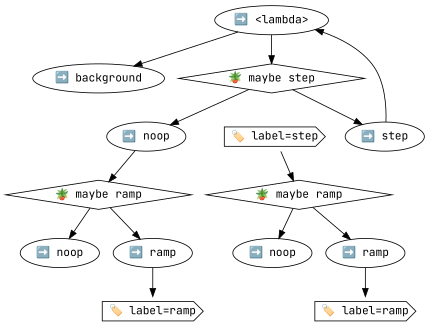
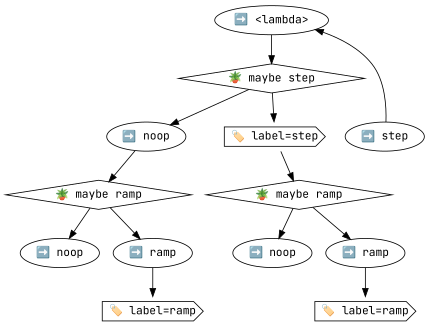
(99, 78) -> none
(324, 105) -> (273, 103)
